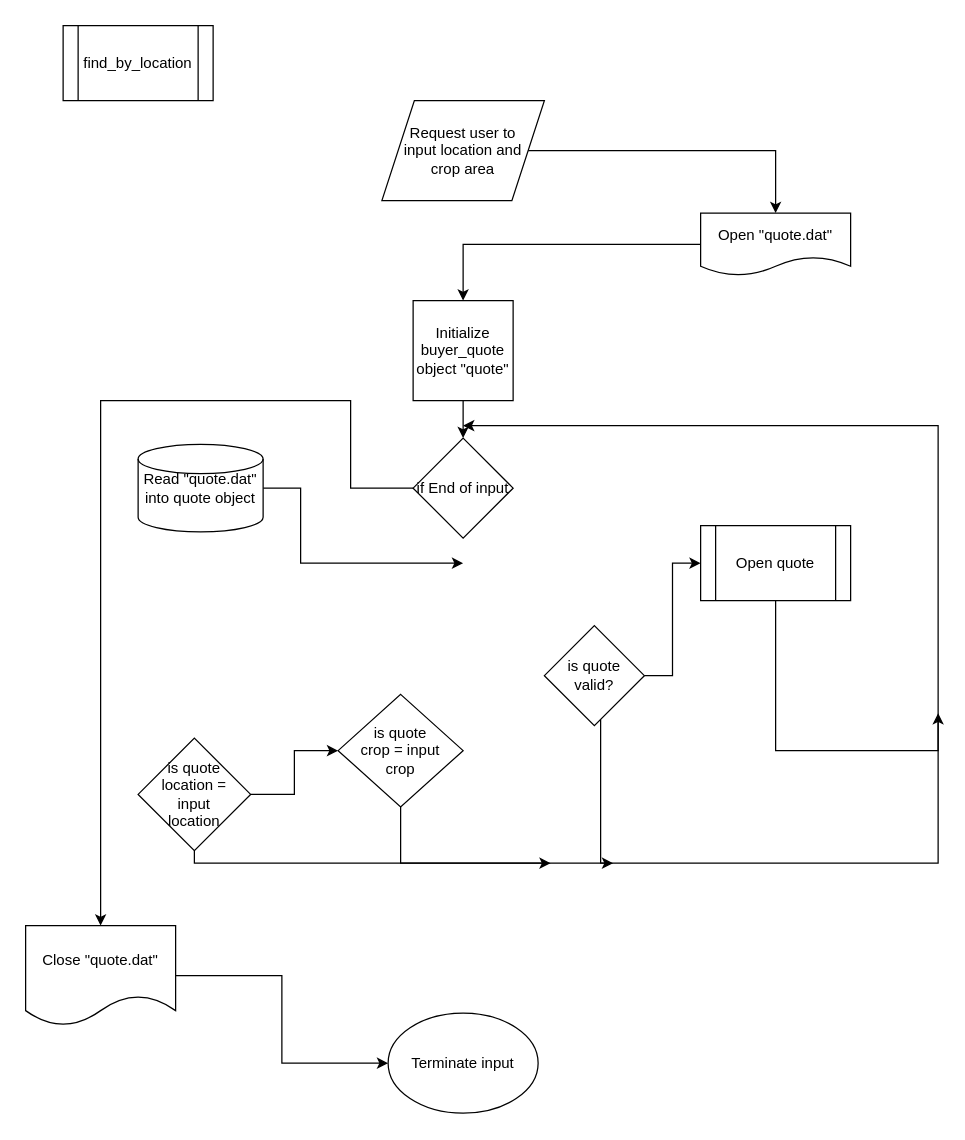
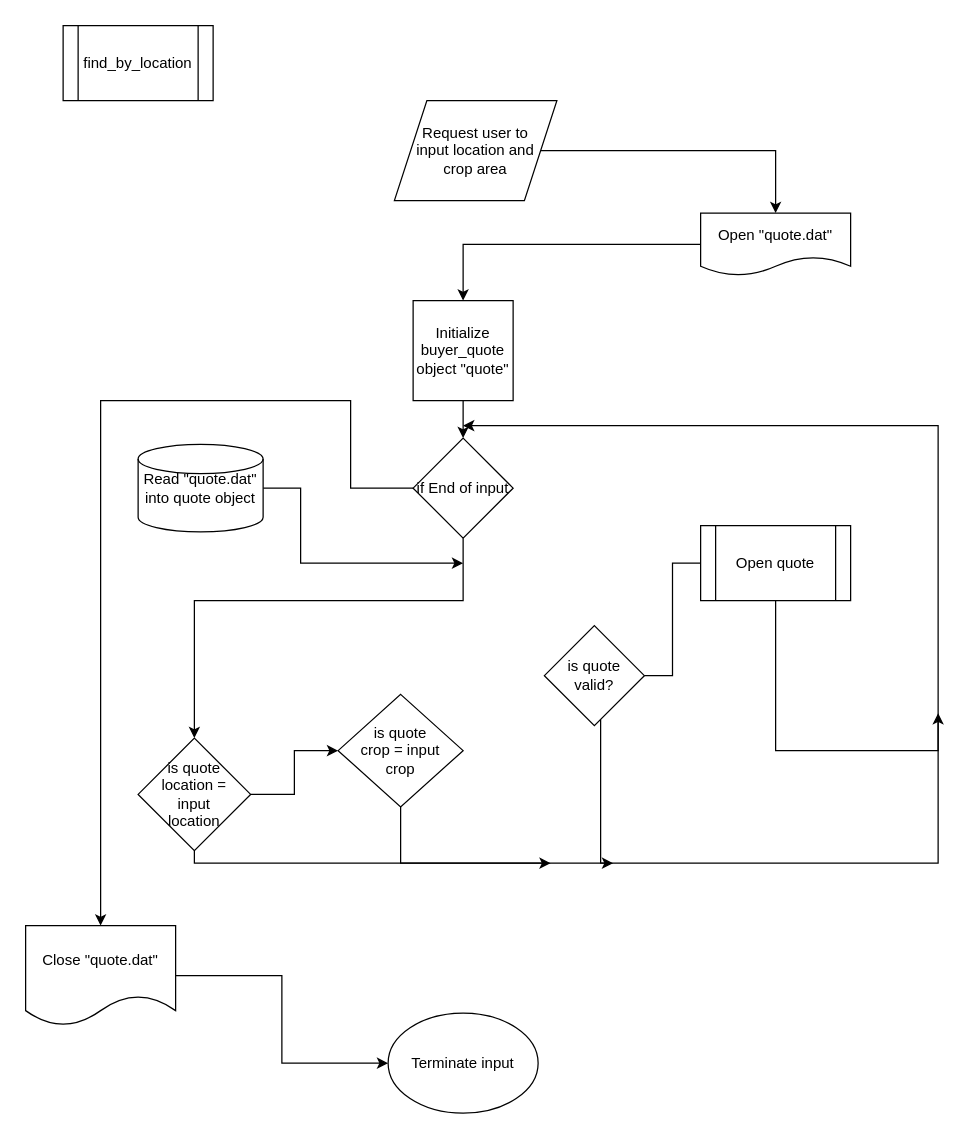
(463, 151) -> (476, 151)
(691, 563) -> (694, 563)
none -> (296, 601)
